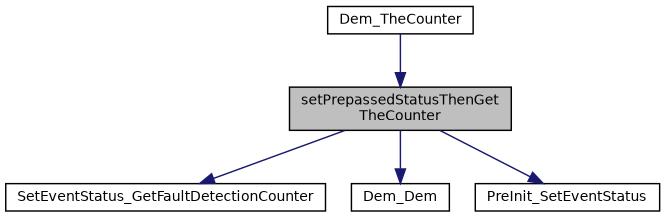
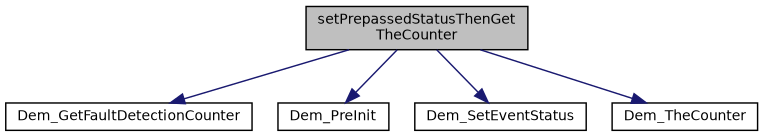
(400, 53) -> (556, 74)
(166, 197) -> (129, 117)
(400, 197) -> (333, 117)
(567, 197) -> (500, 117)
